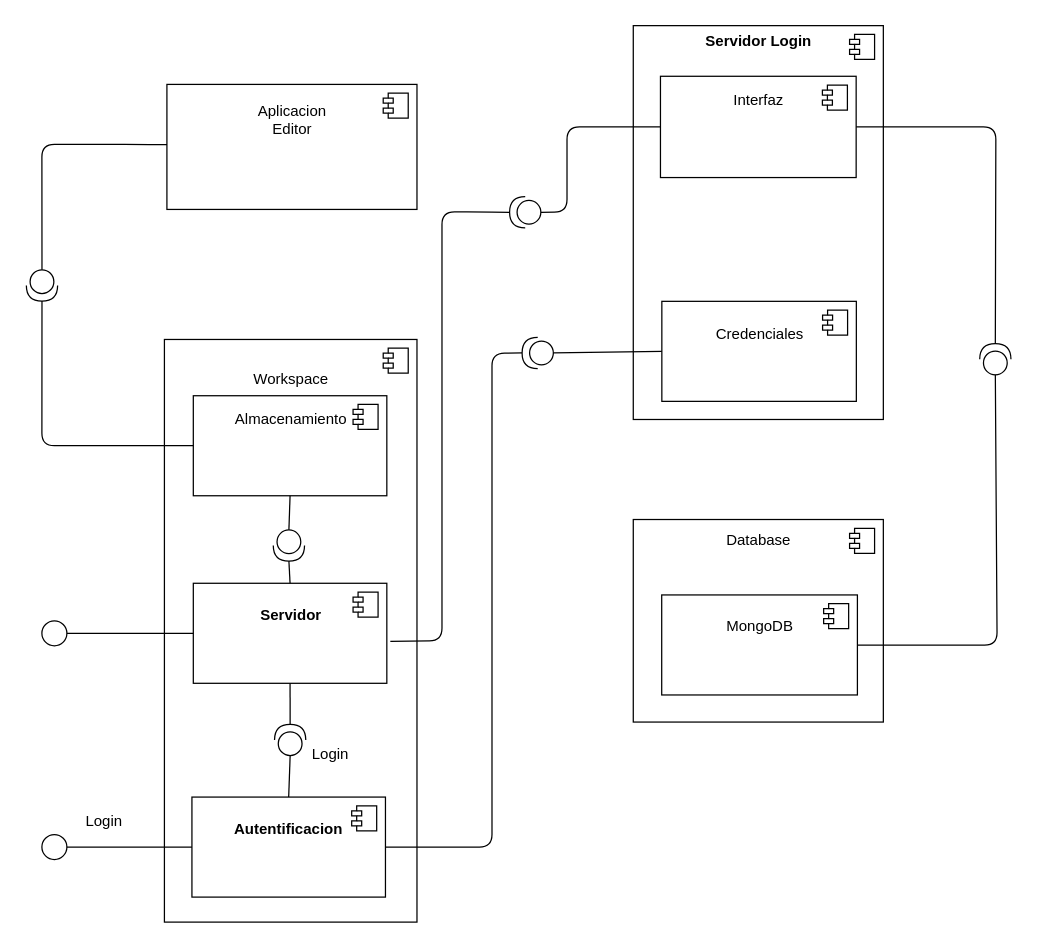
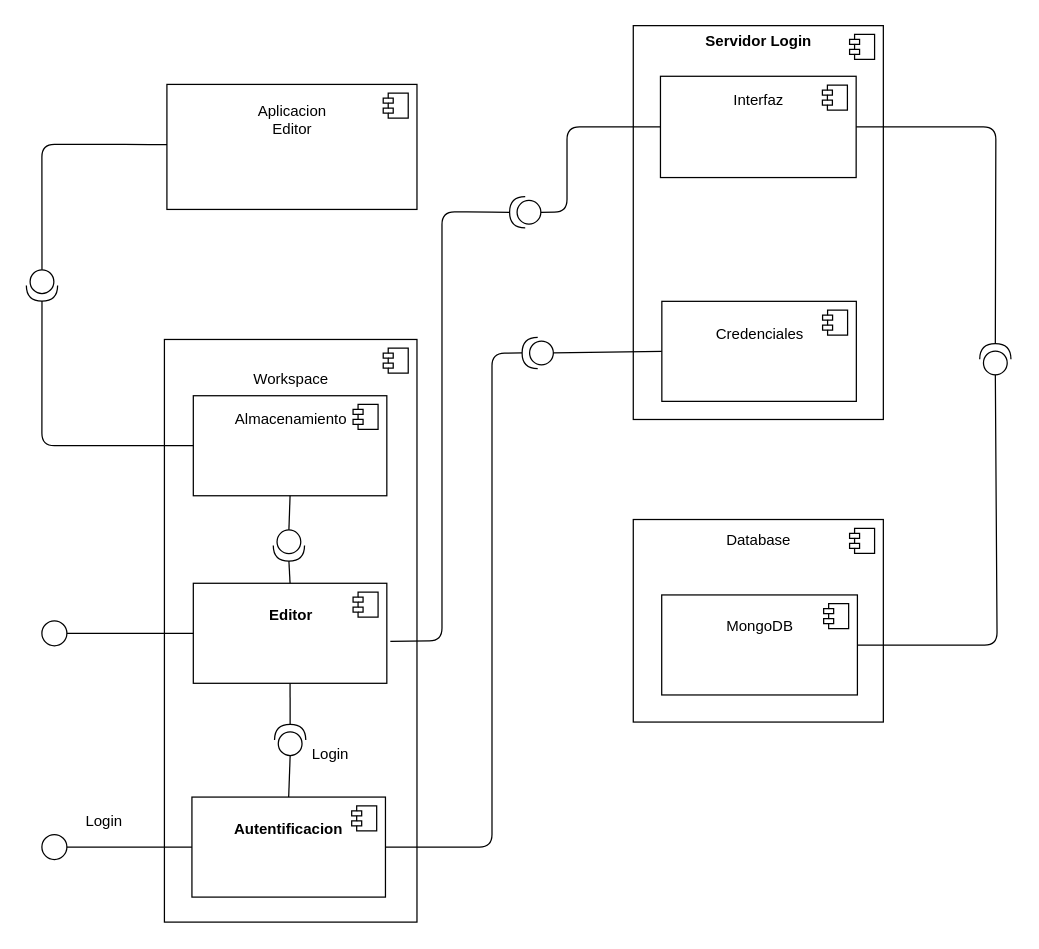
(291, 633) -> (291, 633)
